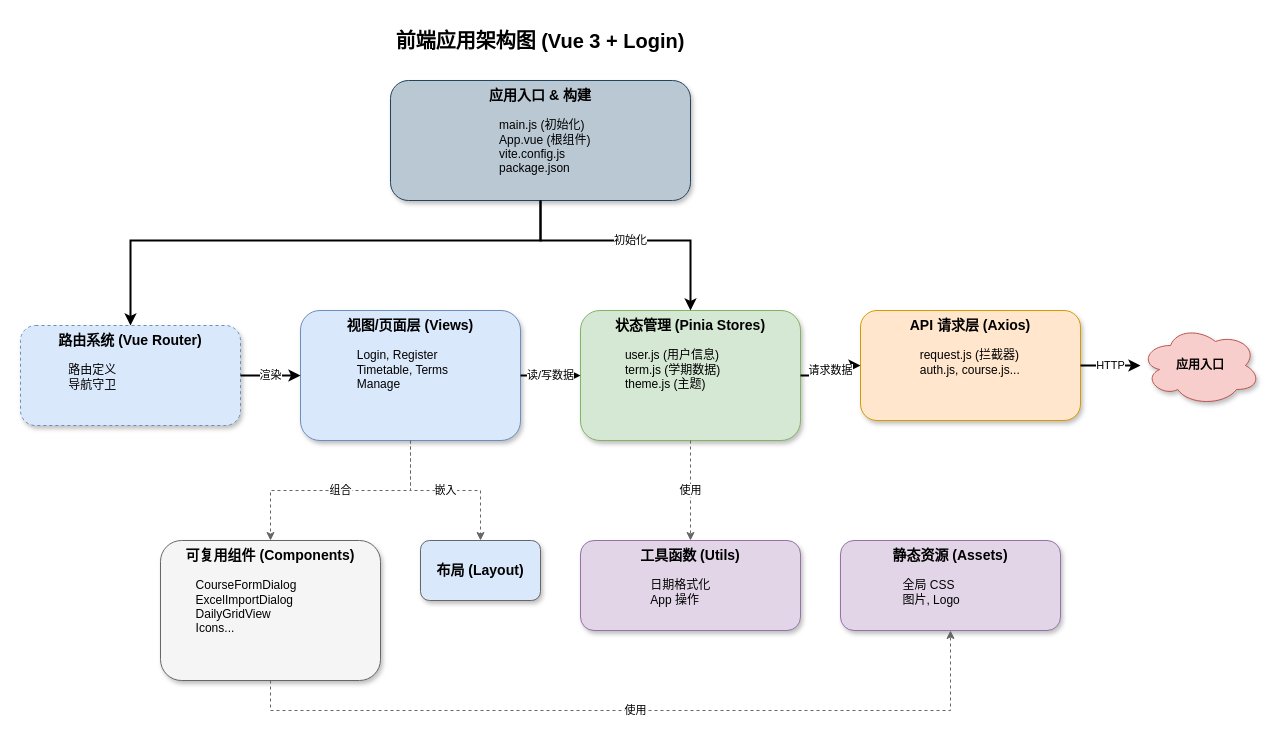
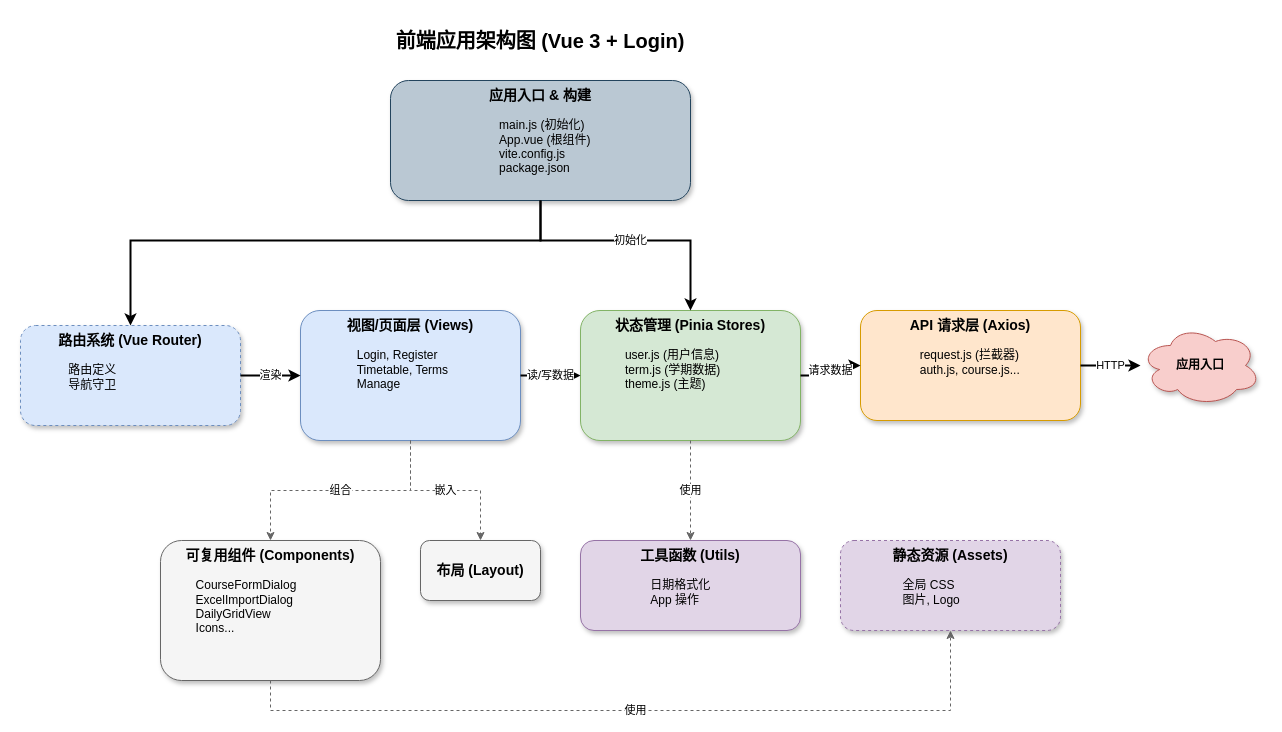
(481, 571) -> (481, 571)
(951, 586) -> (951, 586)
